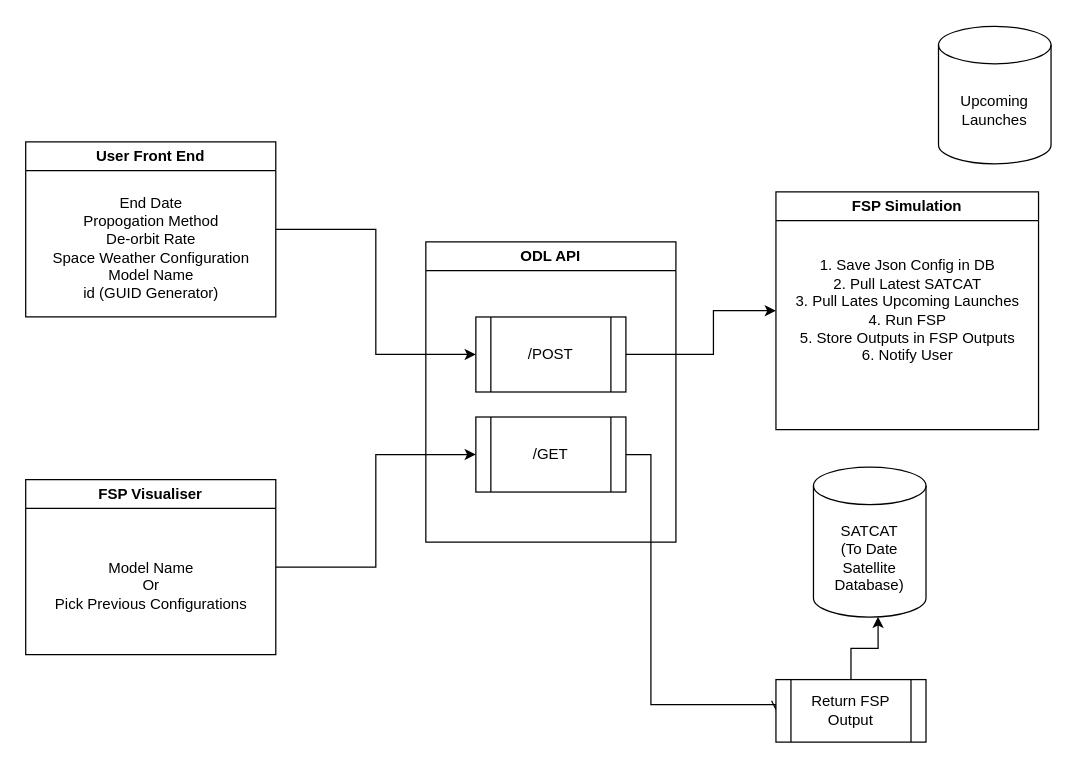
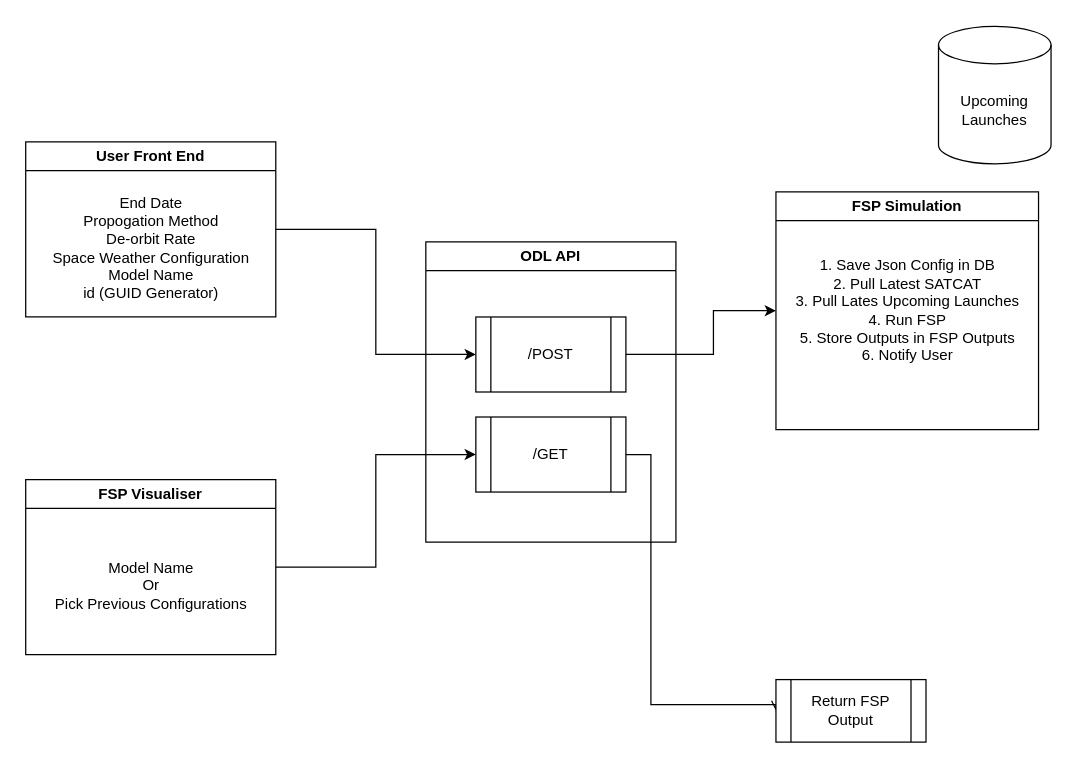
(869, 542) -> none
(860, 648) -> none
